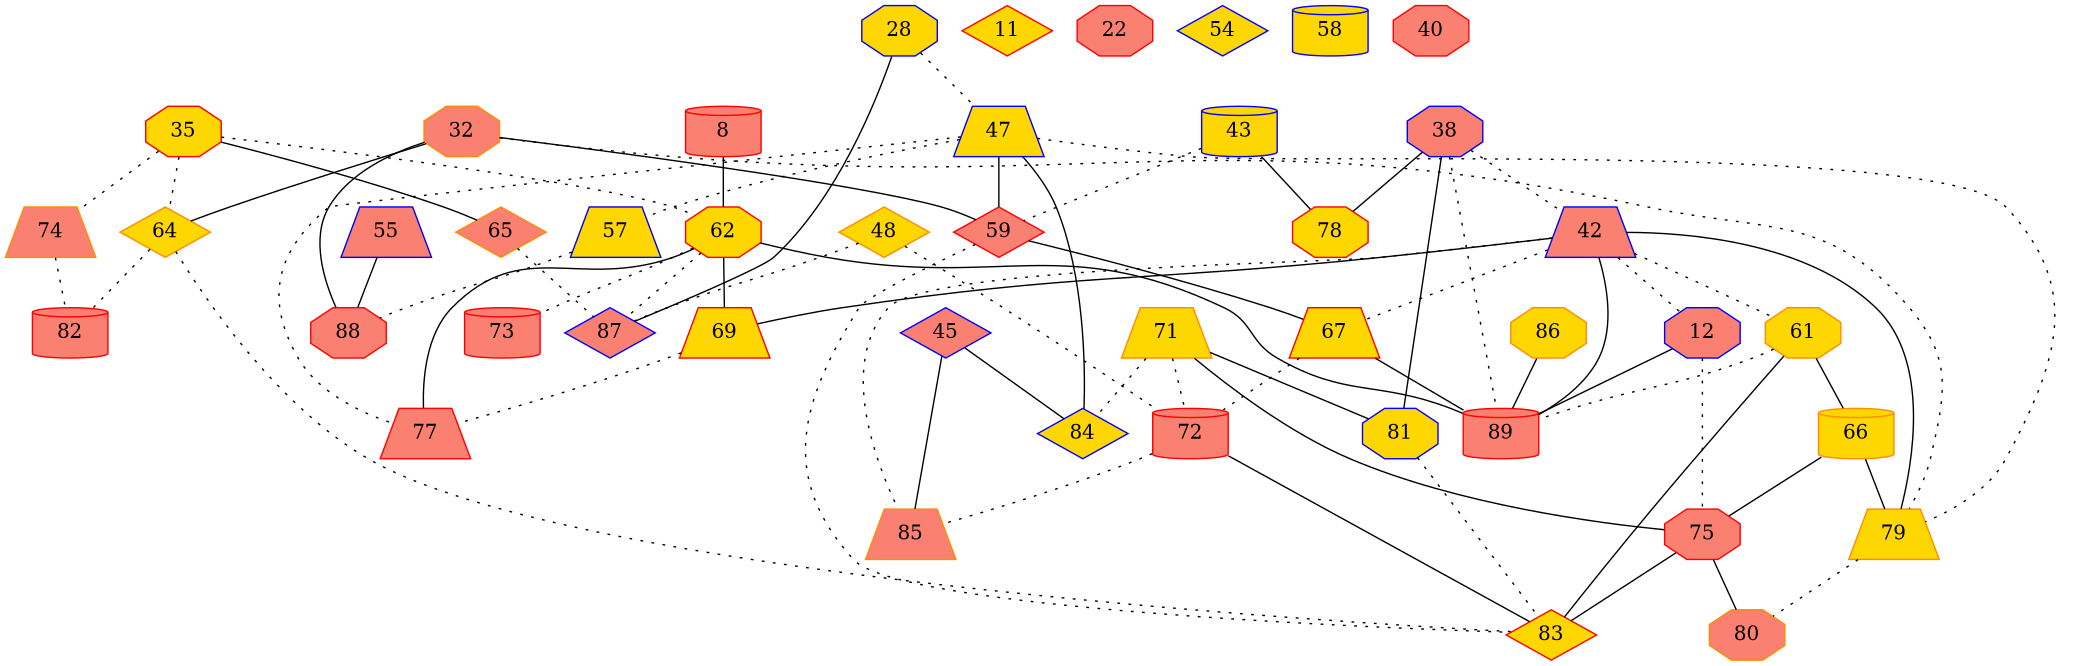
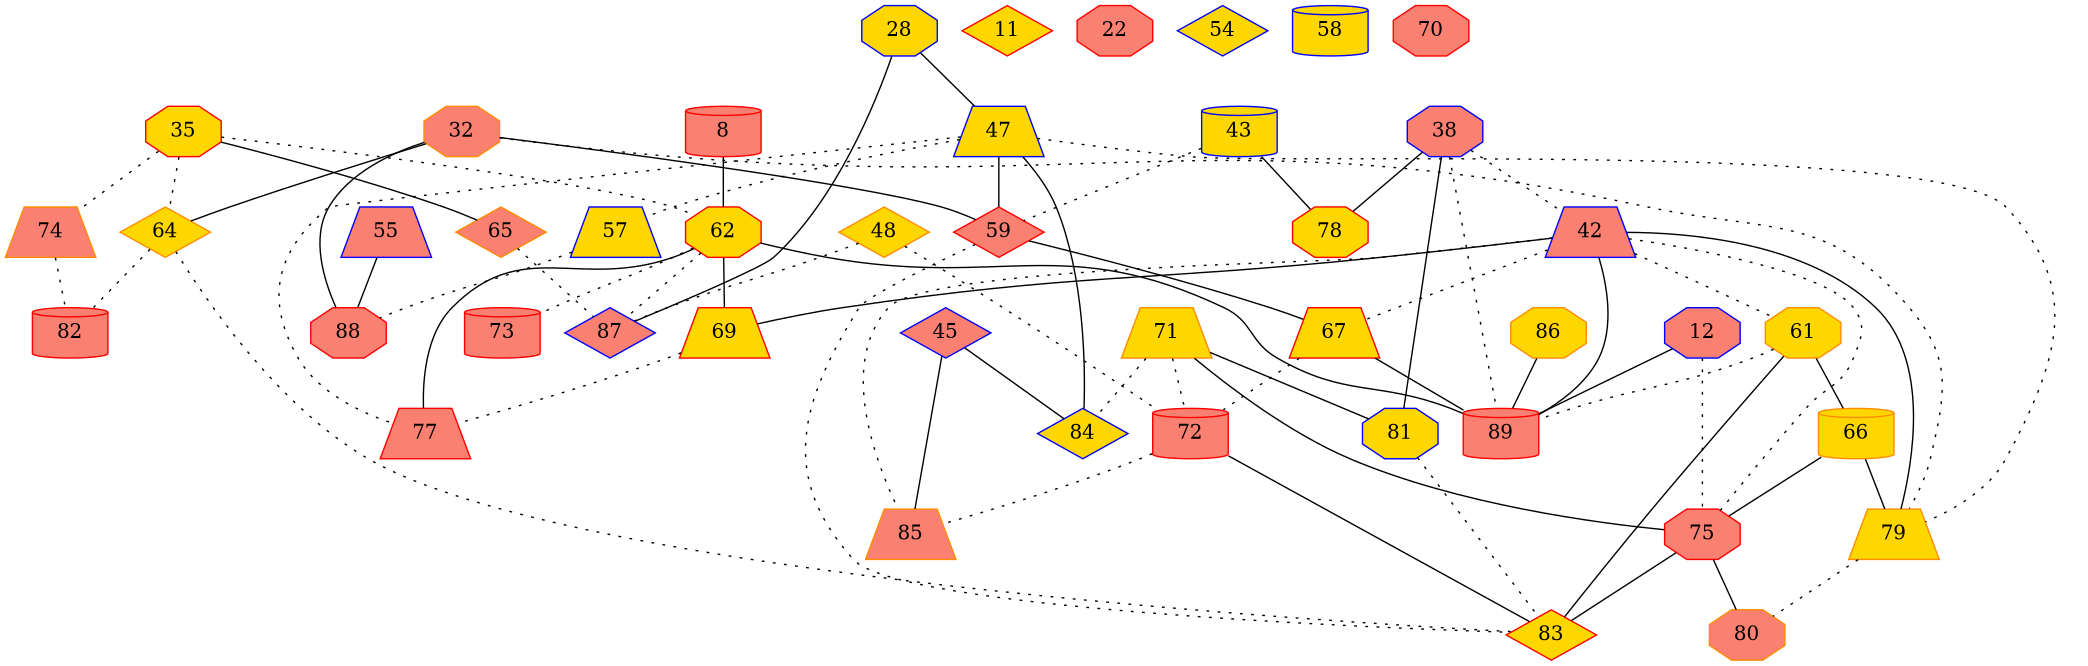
(1431, 31) -> (1431, 31)
(948, 80) -> (948, 80)
(1649, 285) -> (1858, 316)
